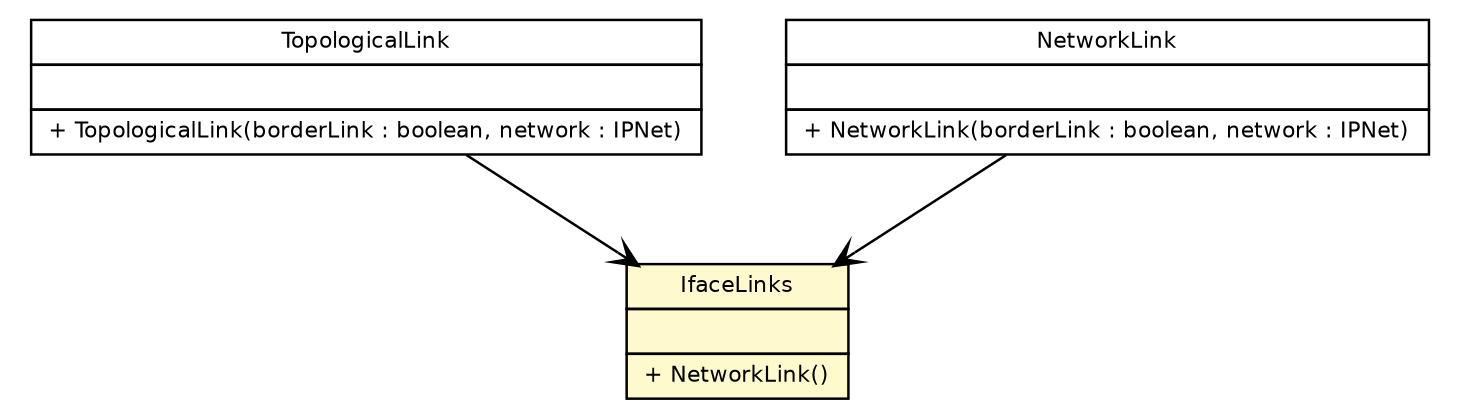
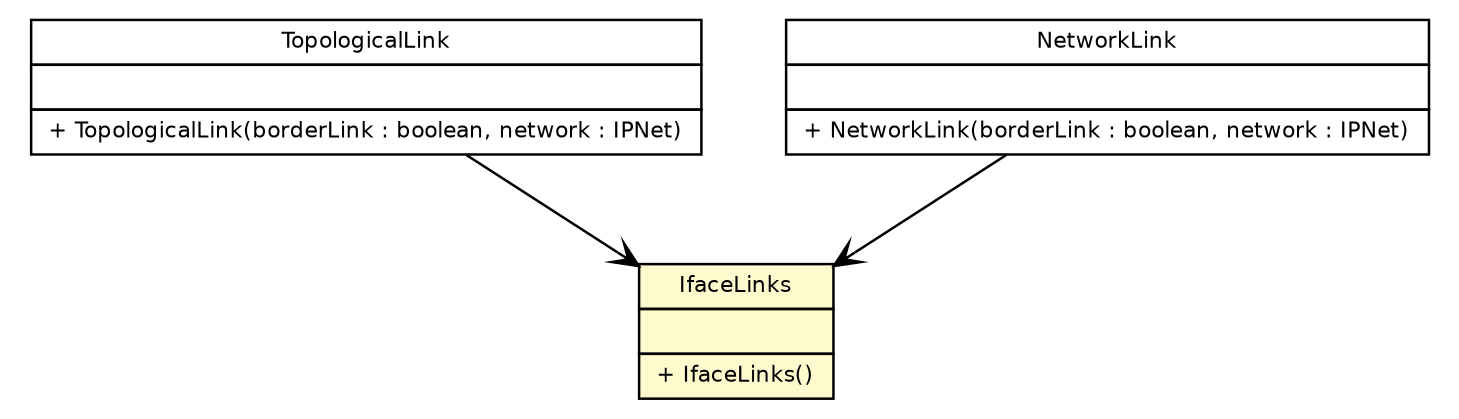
(738, 375) -> (736, 375)
